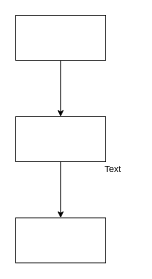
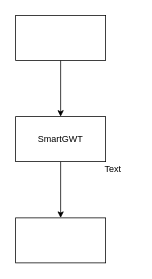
none -> (60, 139)
